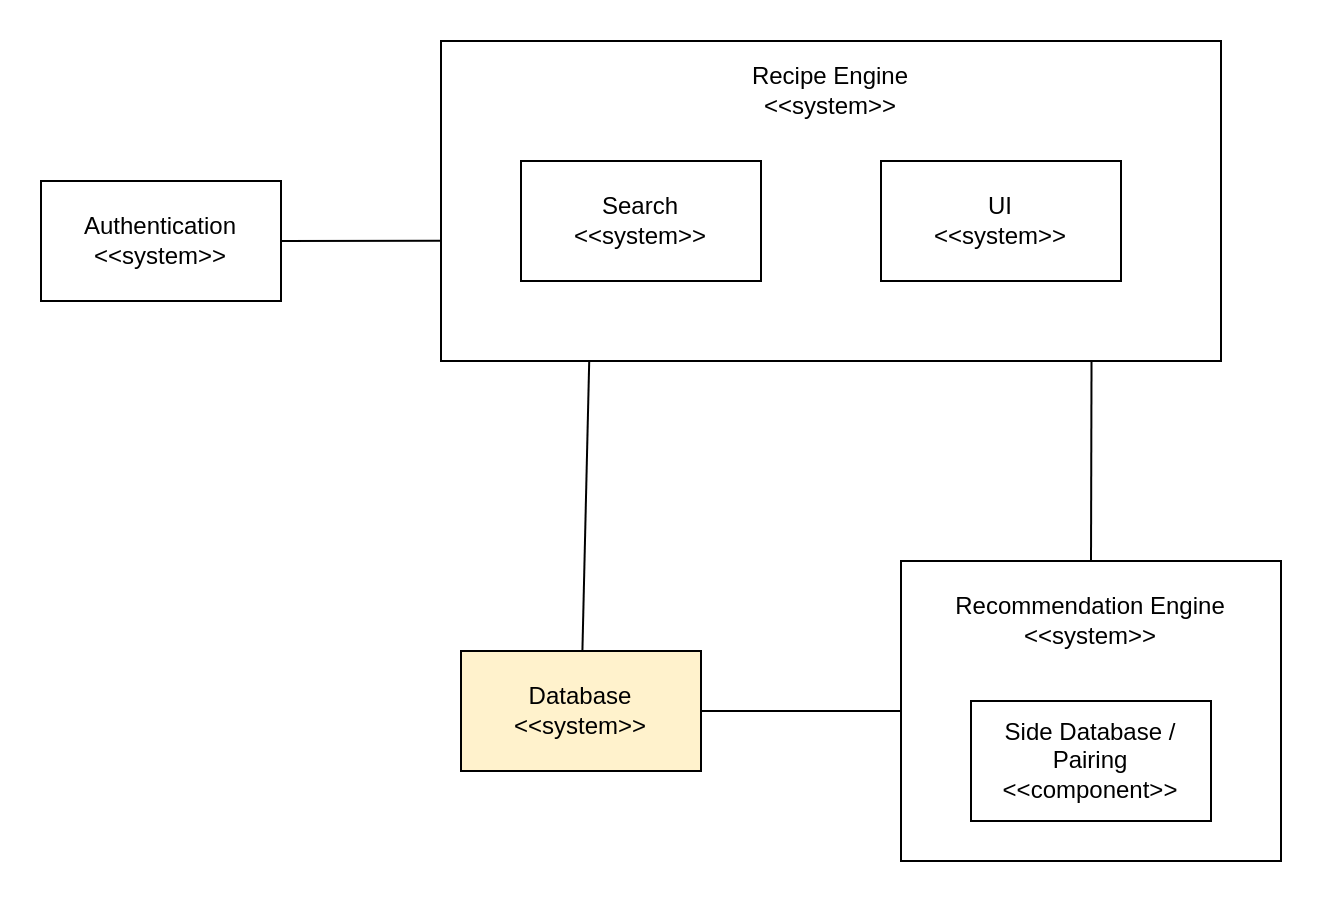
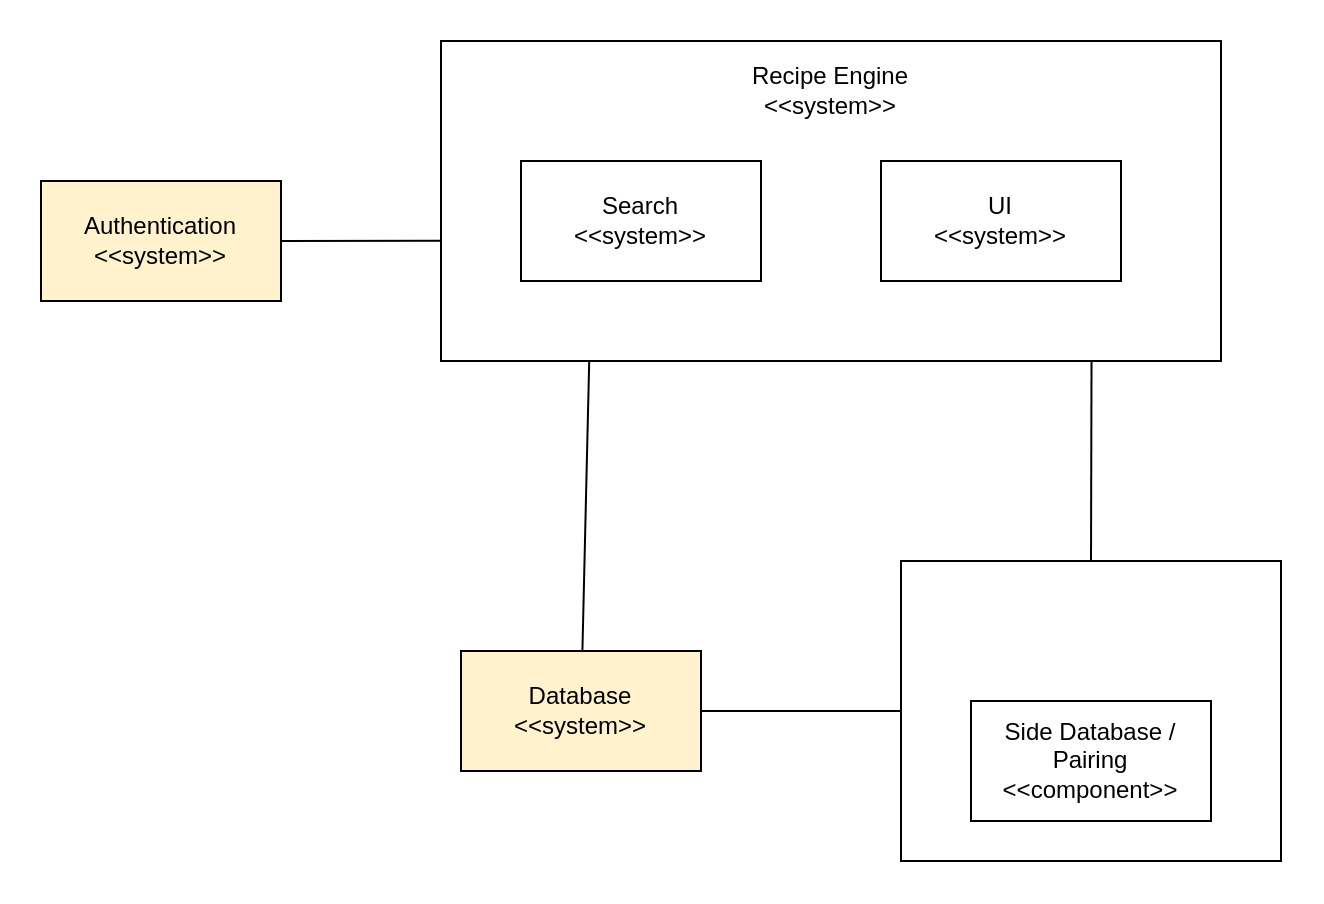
(161, 241) -> (161, 241)
(1091, 621) -> none
